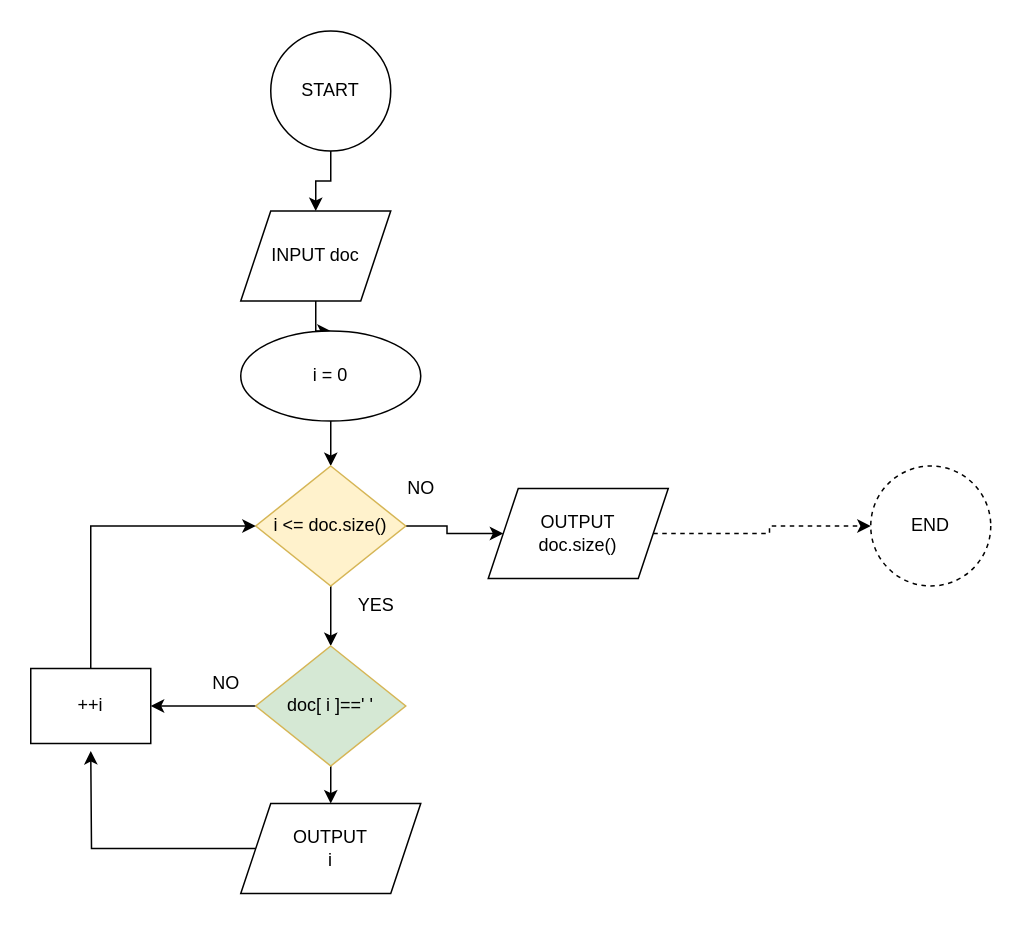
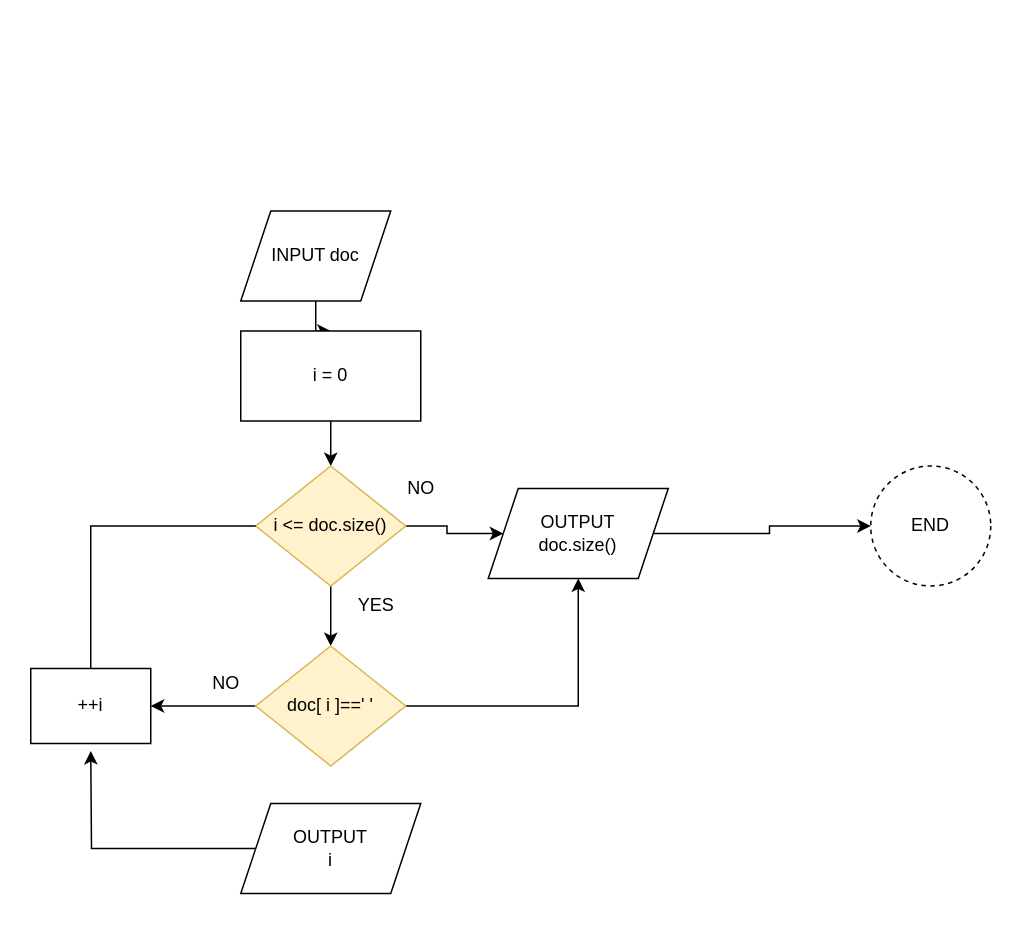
(331, 91) -> none
(329, 181) -> none
(331, 376) -> (331, 376)
(244, 526) -> (248, 526)
(761, 533) -> (761, 533)
(331, 706) -> (331, 706)
(331, 790) -> (550, 706)
